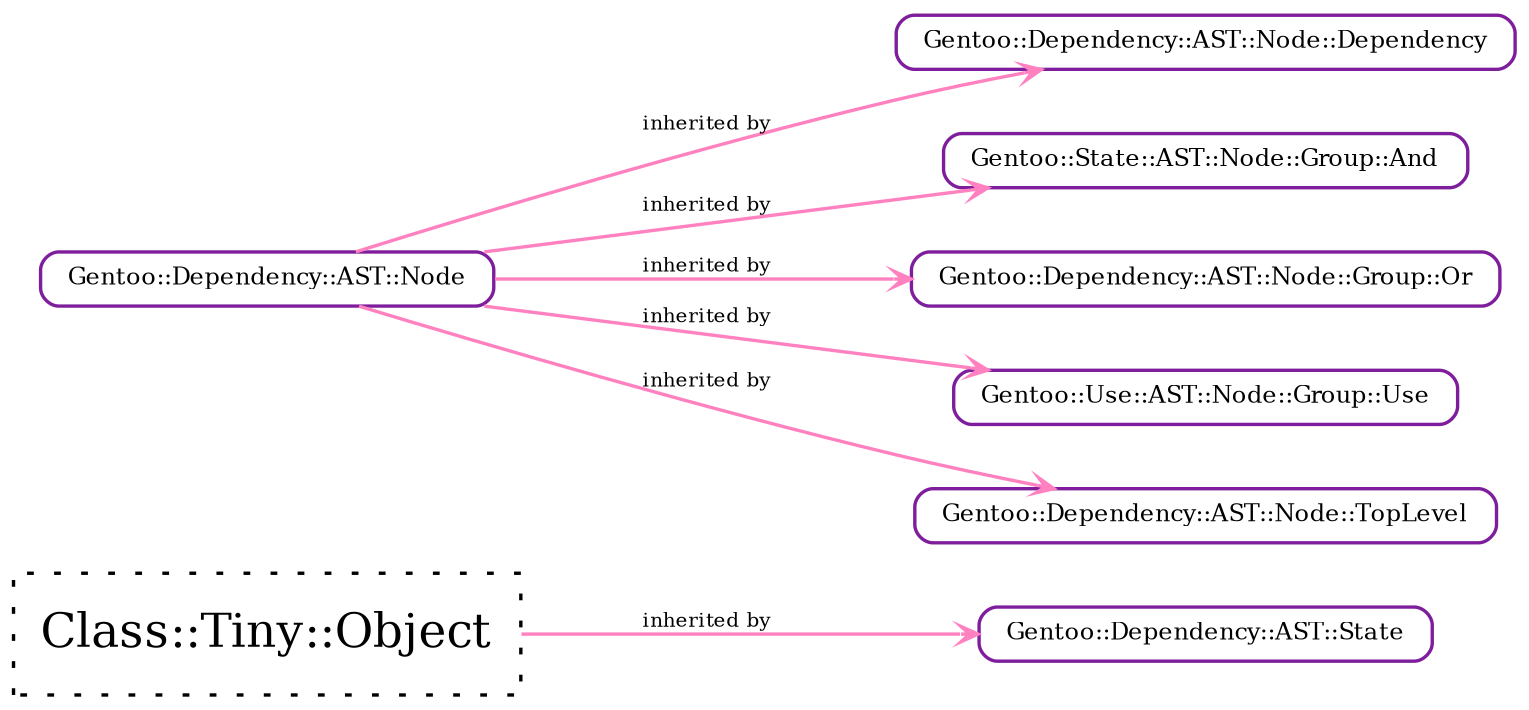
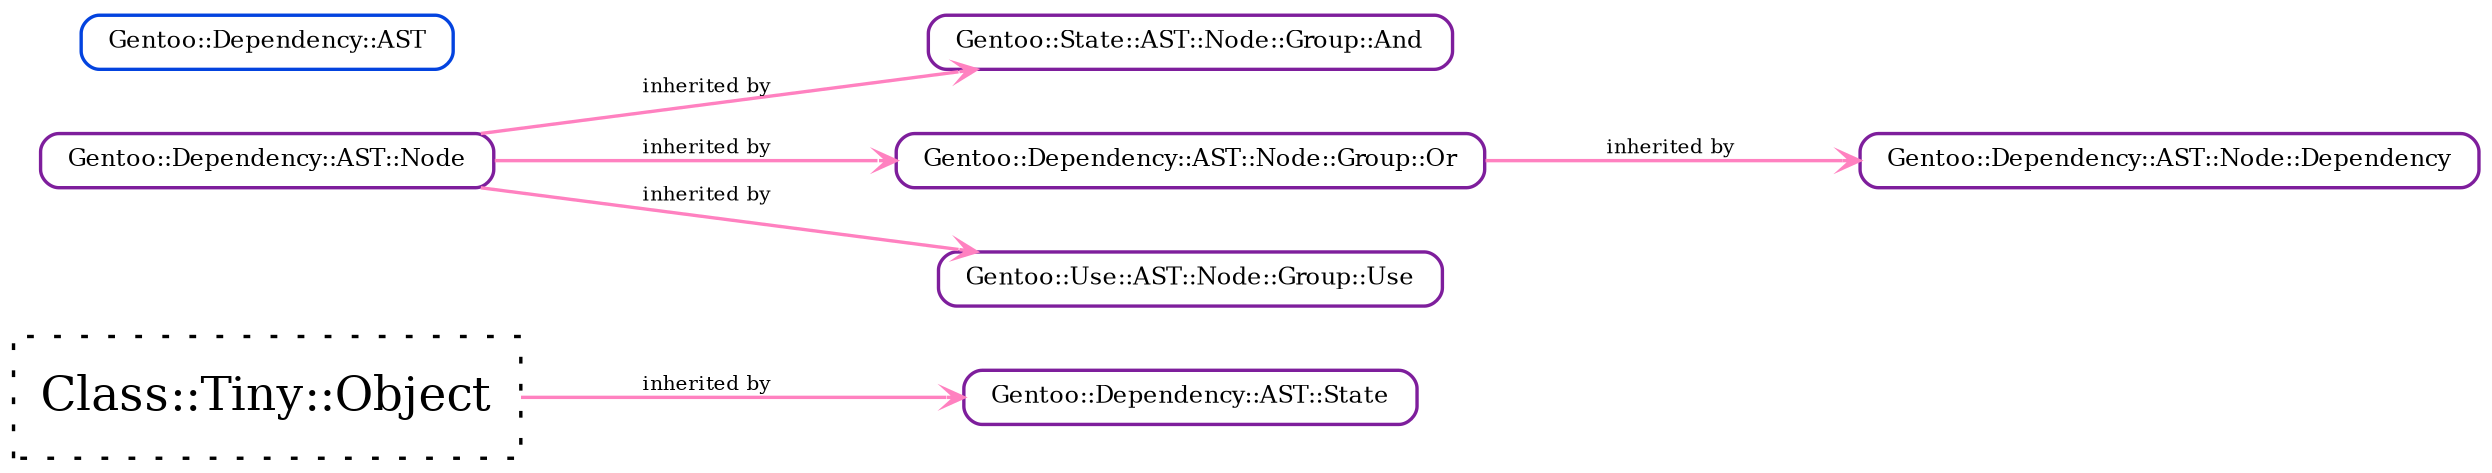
none -> (267, 42)
(688, 154) -> (1664, 161)
(1206, 516) -> none
